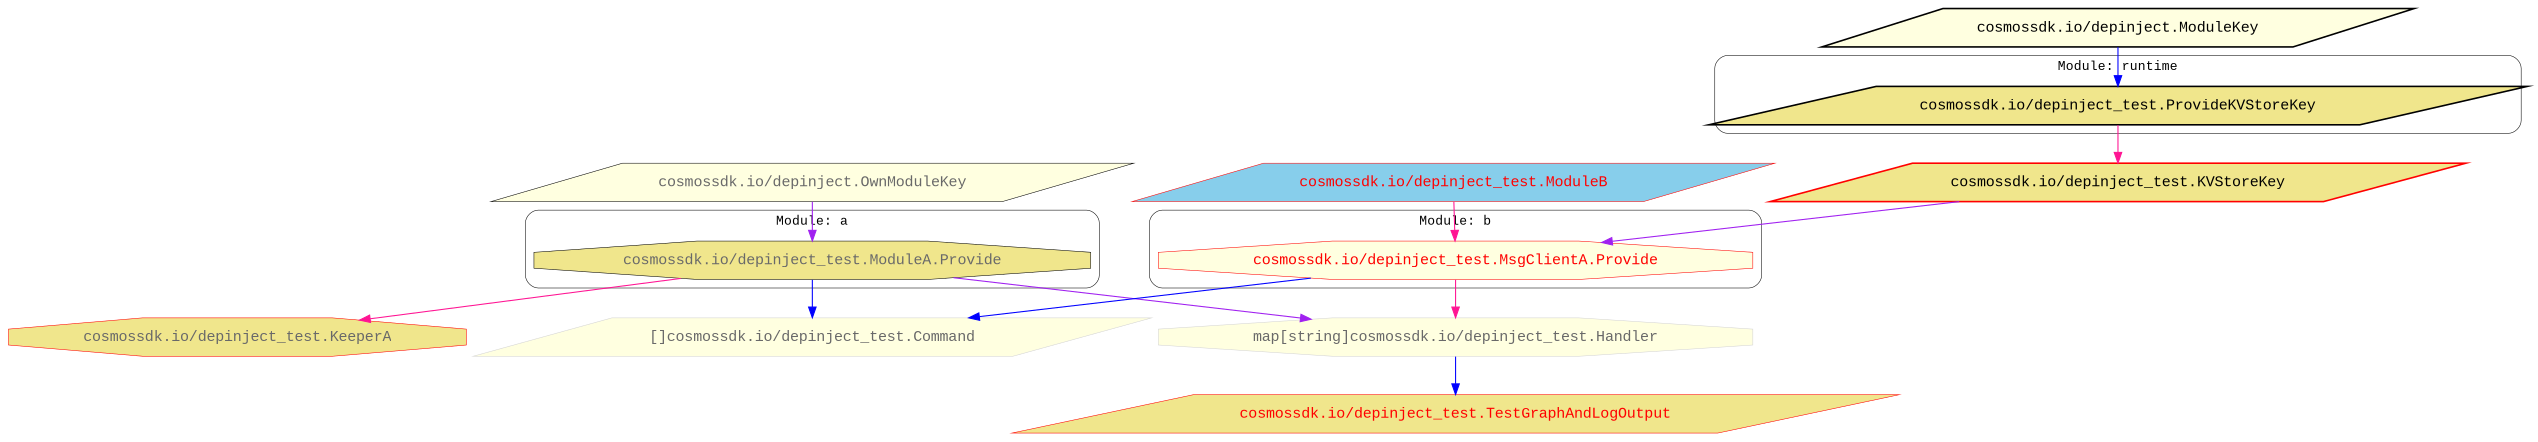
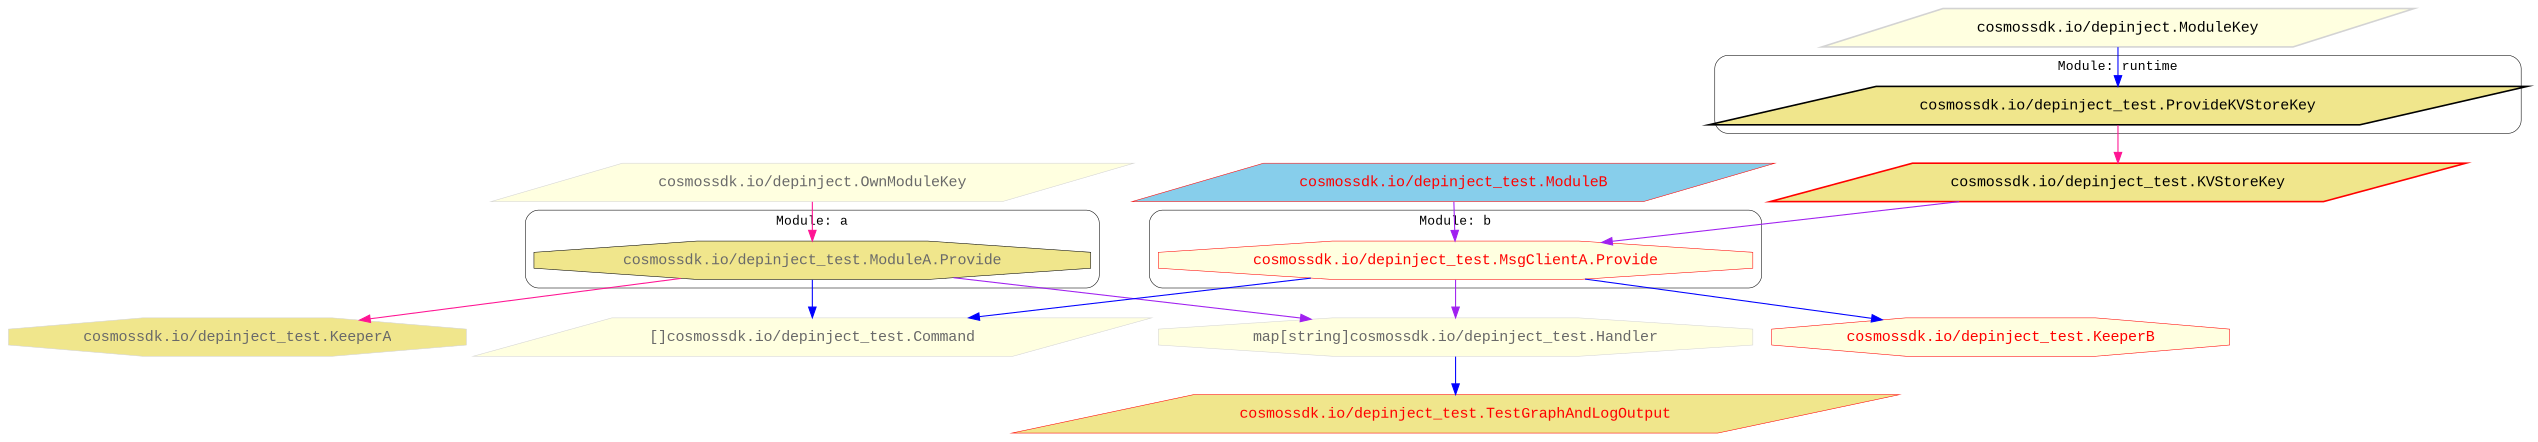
(2118, 28) -> (2118, 28)
(812, 182) -> (812, 182)
(812, 217) -> (812, 217)
(1454, 217) -> (1454, 217)
(1456, 295) -> (1456, 295)
(237, 337) -> (237, 337)
none -> (2001, 337)
